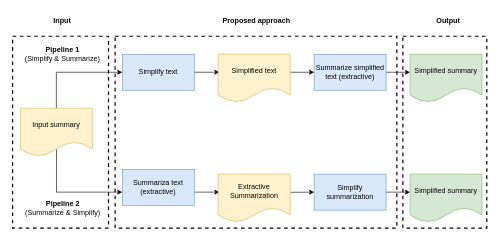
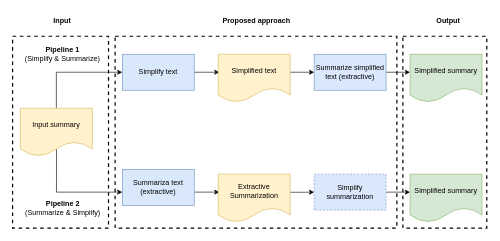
(350, 192) -> (350, 192)
